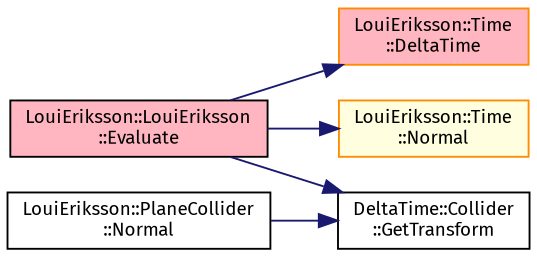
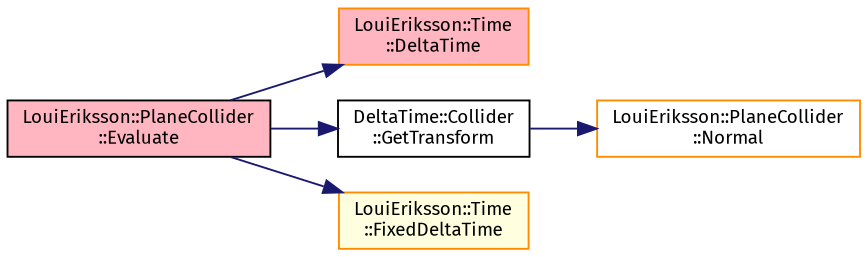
(139, 129) -> (139, 129)
(434, 129) -> (434, 221)
(139, 221) -> (729, 129)
(295, 221) -> (554, 129)
